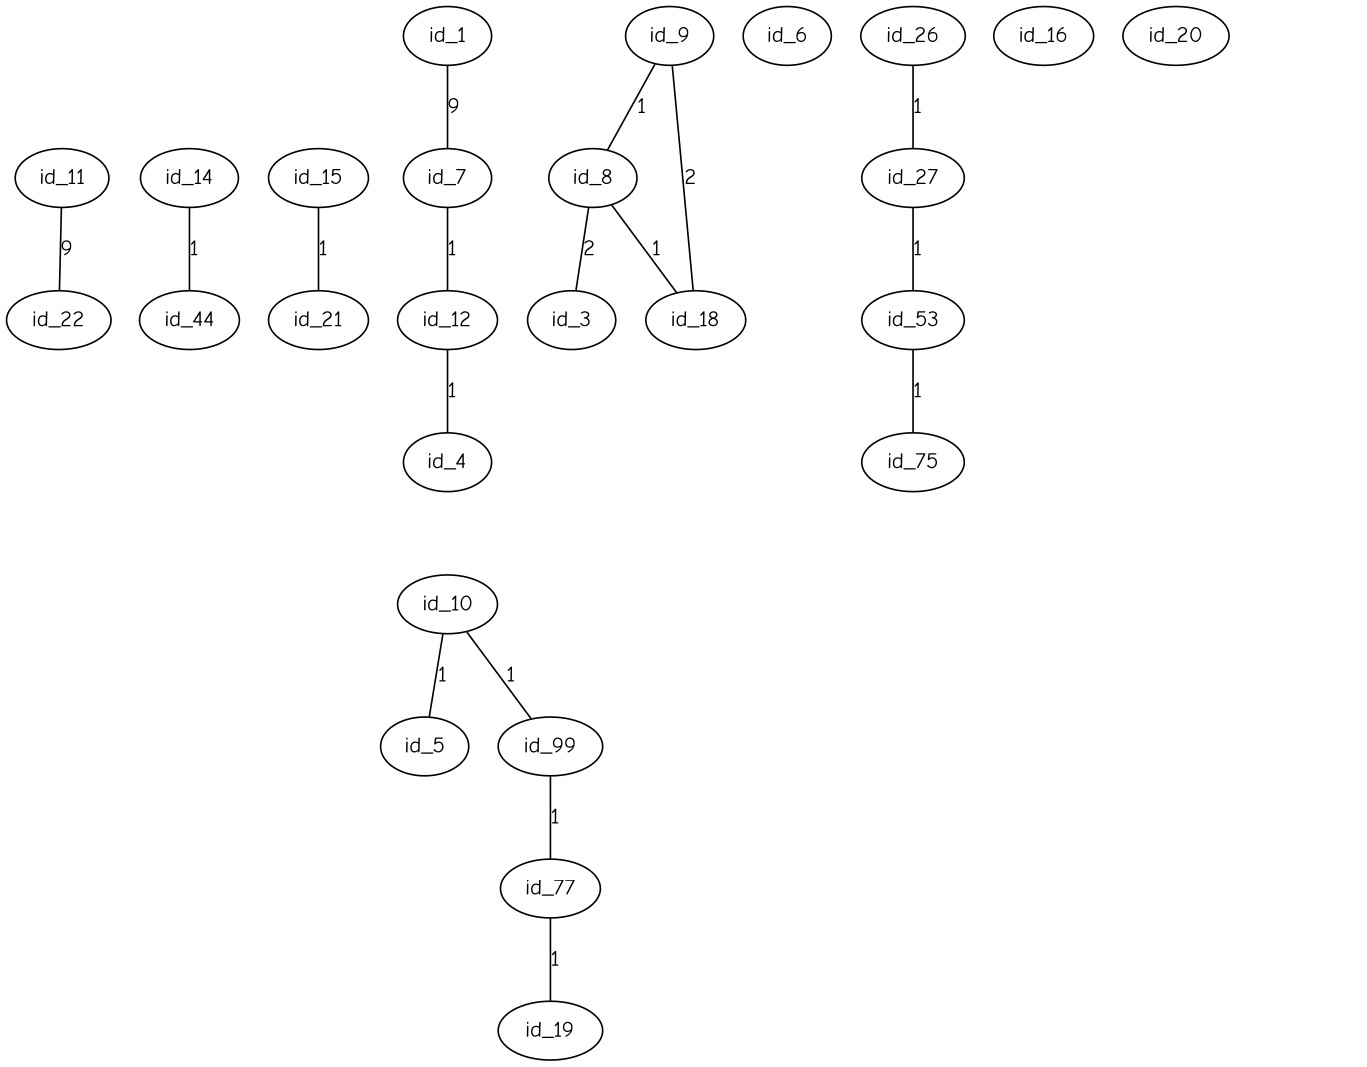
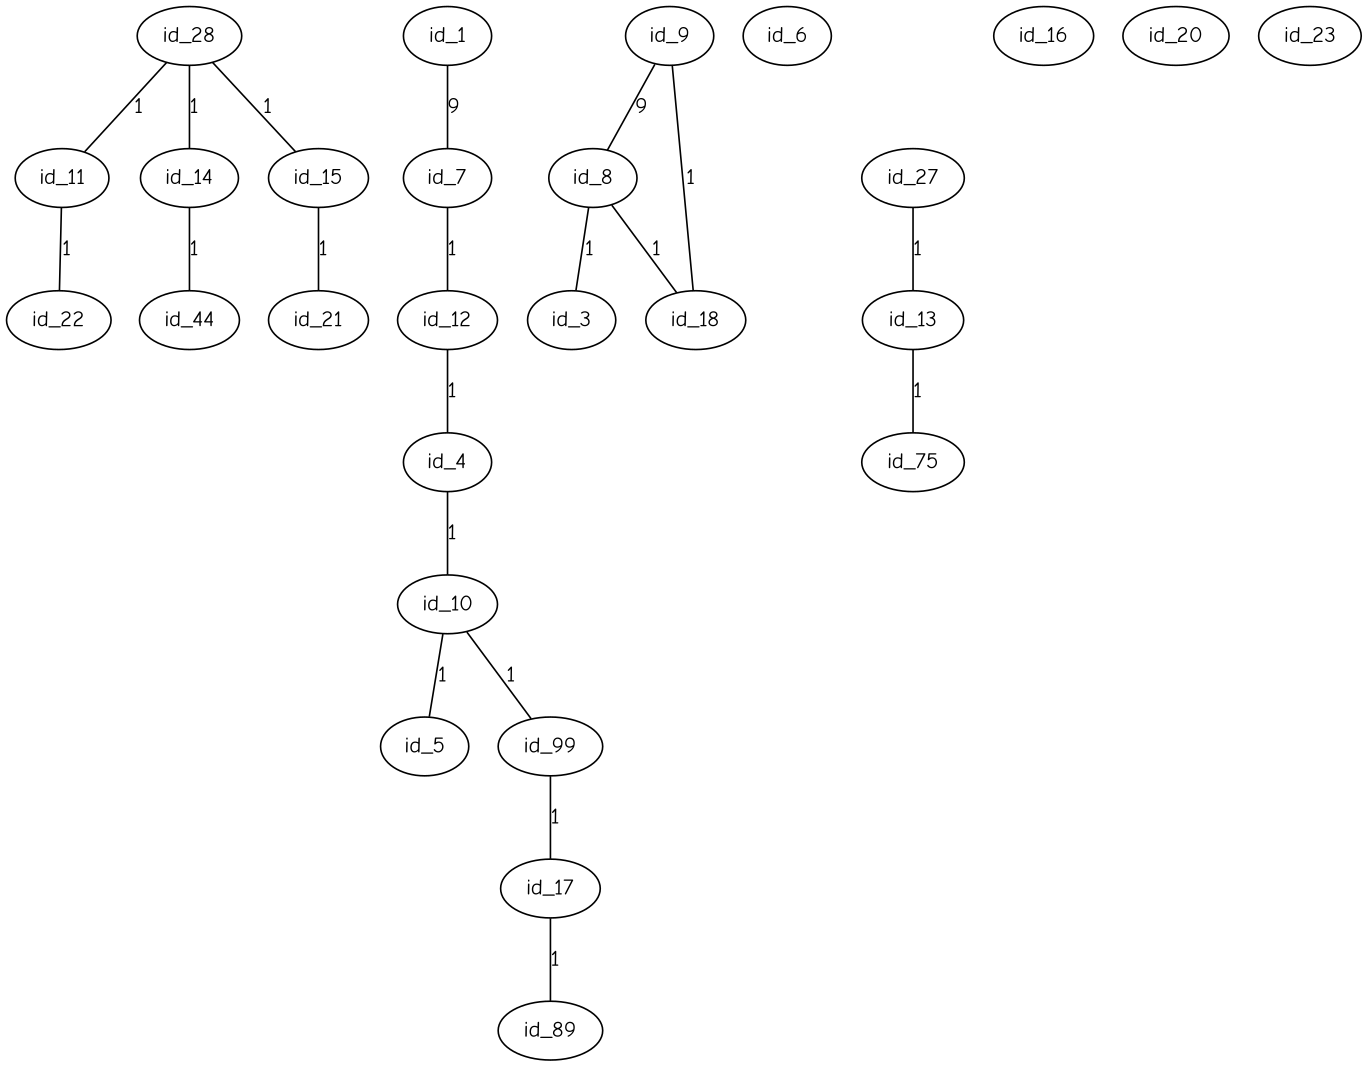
none -> (189, 36)
(913, 36) -> none
none -> (1310, 36)
(642, 107) -> (642, 107)
(691, 178) -> (691, 178)
(67, 249) -> (67, 249)
(590, 249) -> (590, 249)
(913, 320) -> (913, 320)
none -> (448, 533)
(550, 889) -> (550, 889)
(550, 1031) -> (550, 1031)
